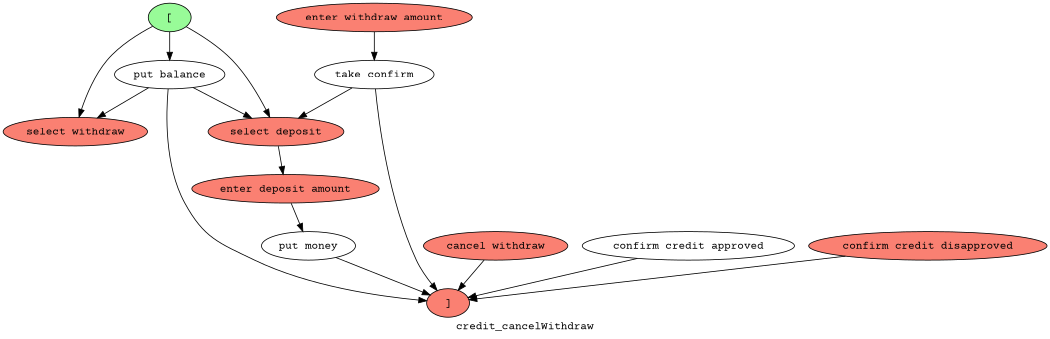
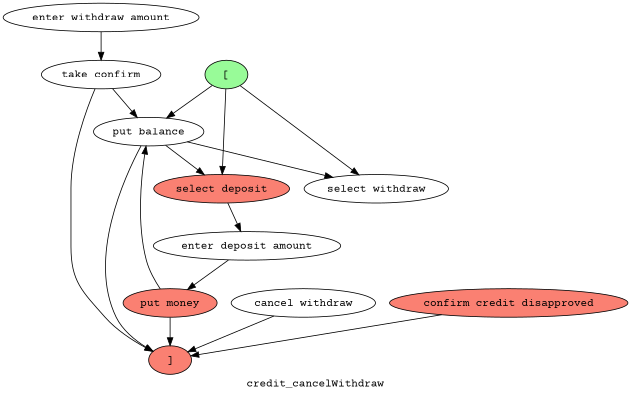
(374, 17) -> (101, 17)
(329, 101) -> (122, 100)
(75, 132) -> (376, 189)
(285, 189) -> (247, 246)
none -> (141, 223)
(308, 246) -> (170, 303)
(496, 246) -> (303, 303)
(688, 246) -> none
